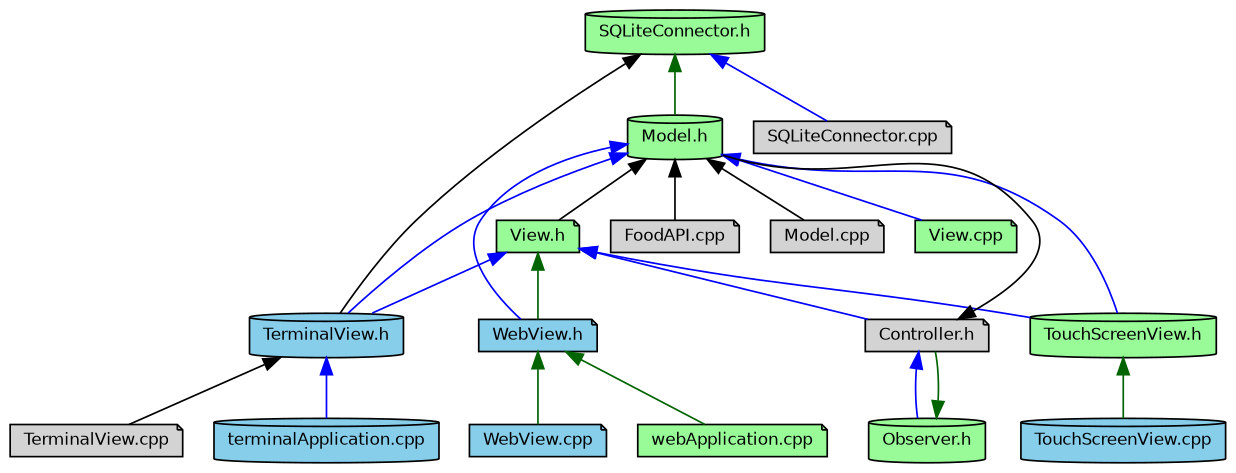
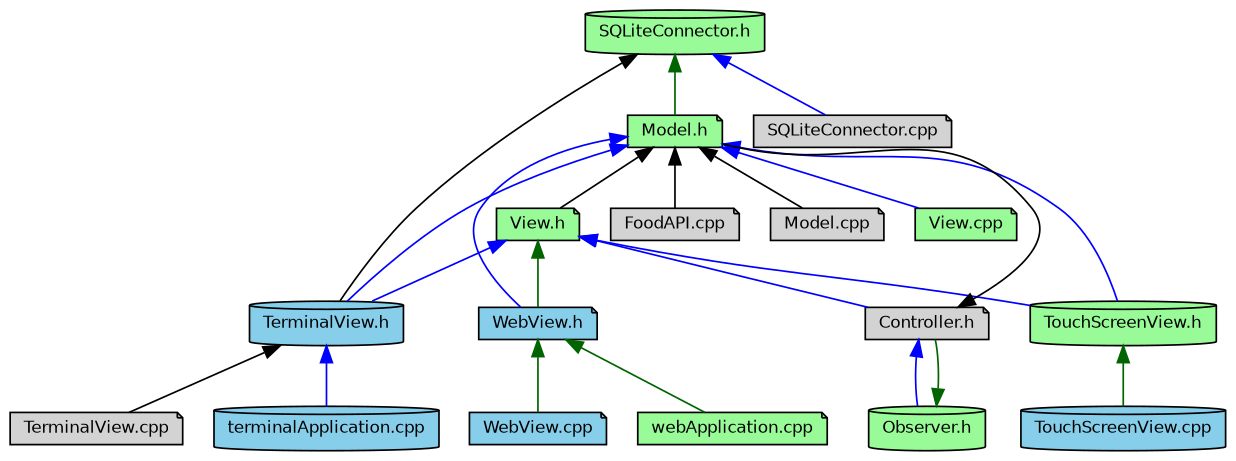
(675, 137) -> (675, 131)
